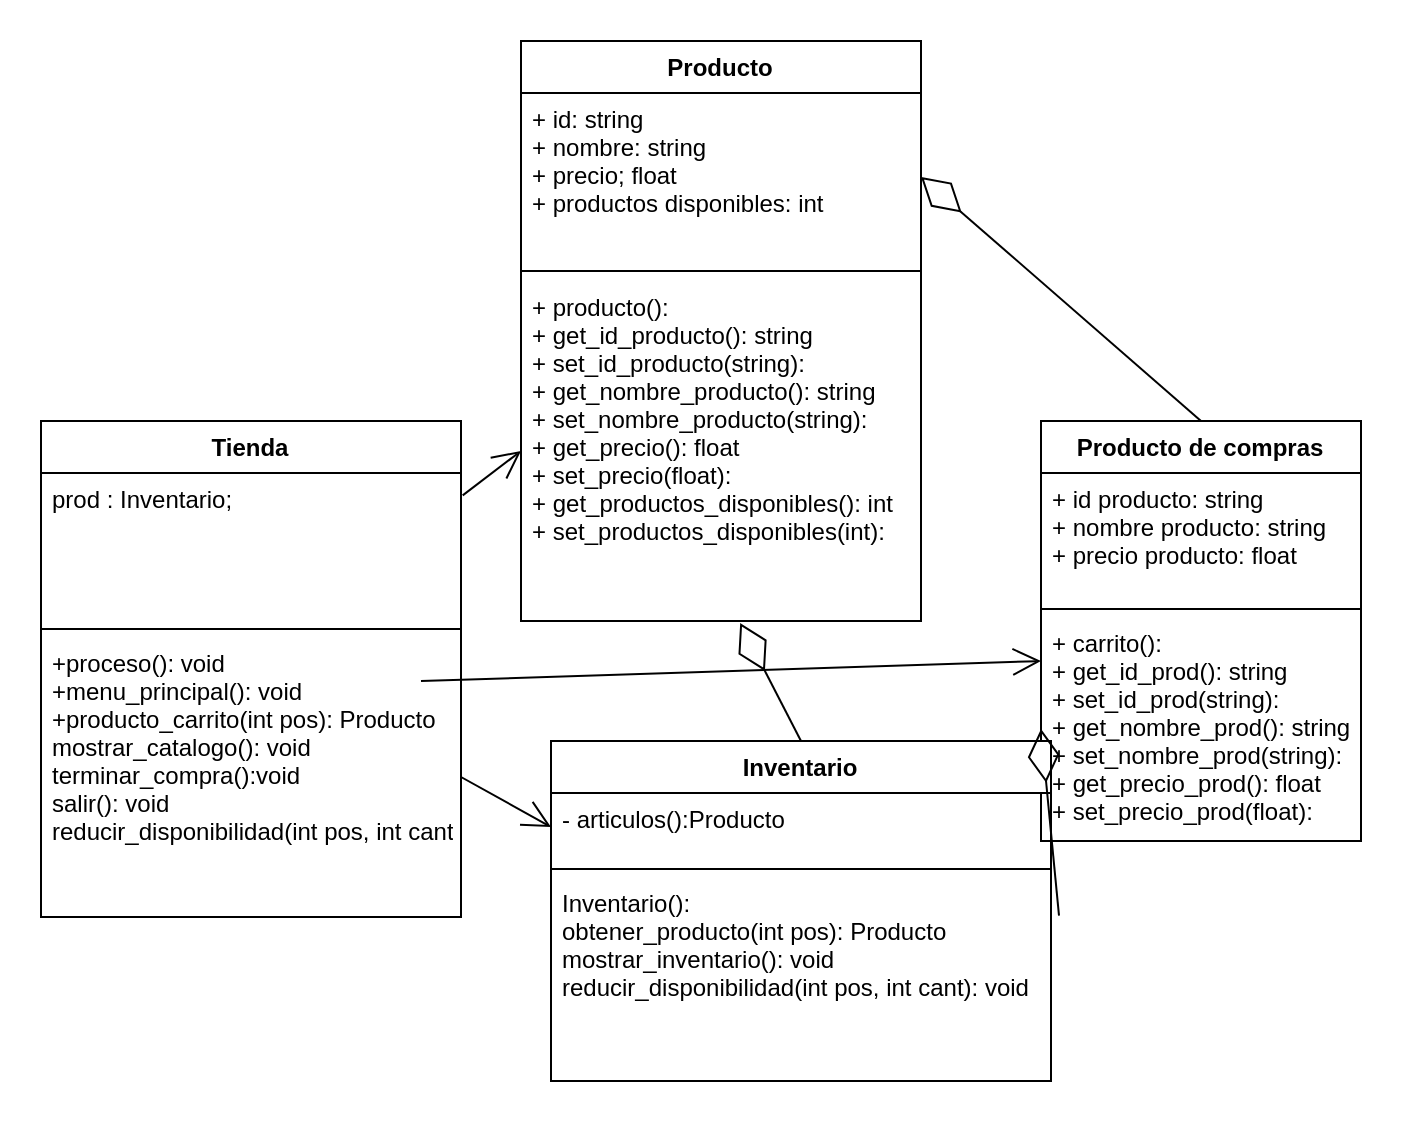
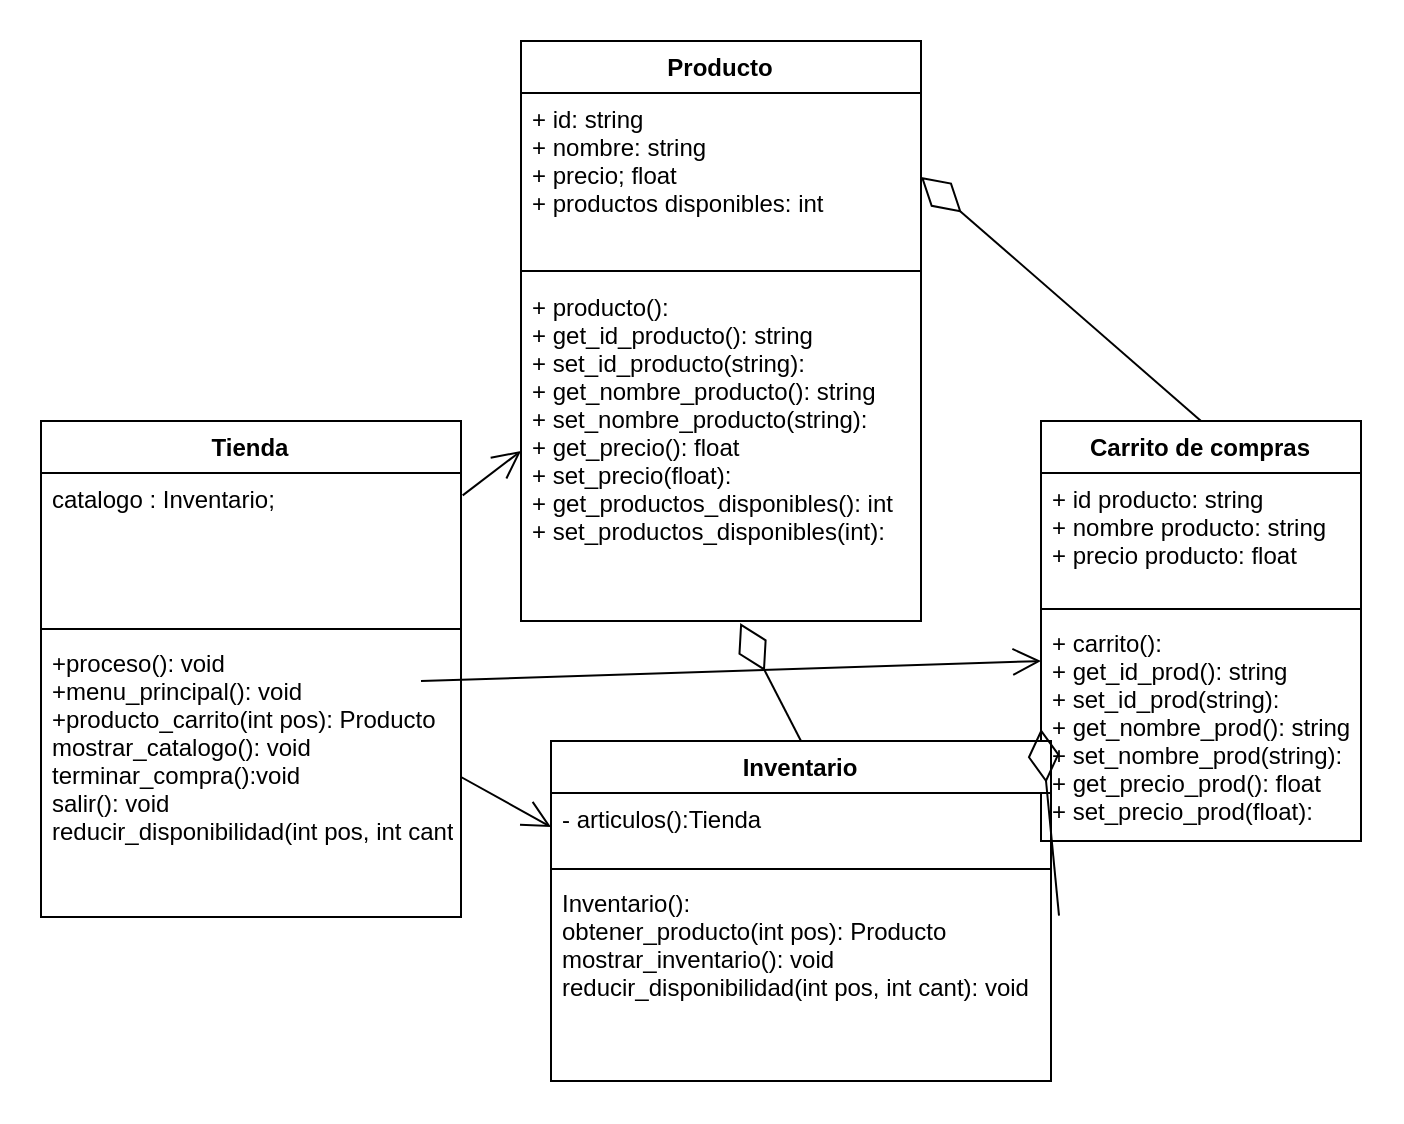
(1200, 448) -> (1200, 448)
(157, 500) -> (181, 500)
(697, 820) -> (681, 820)
